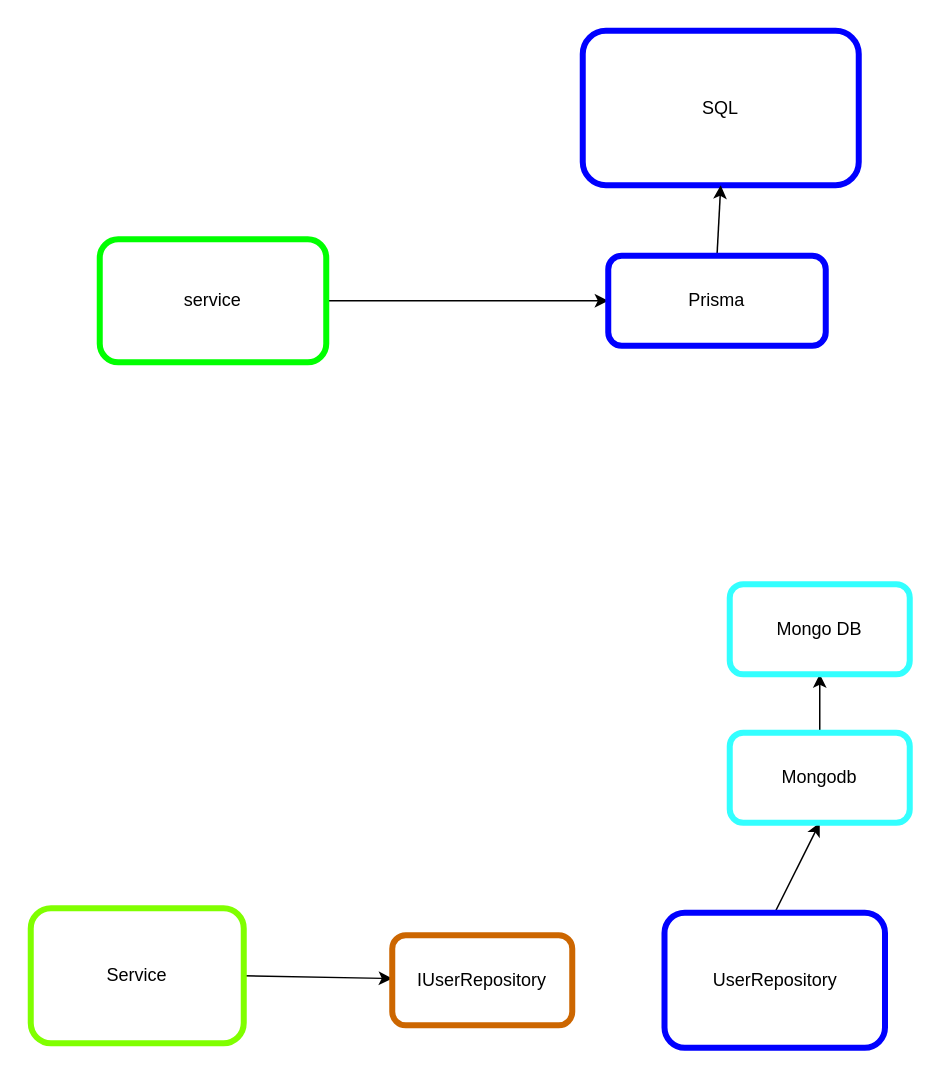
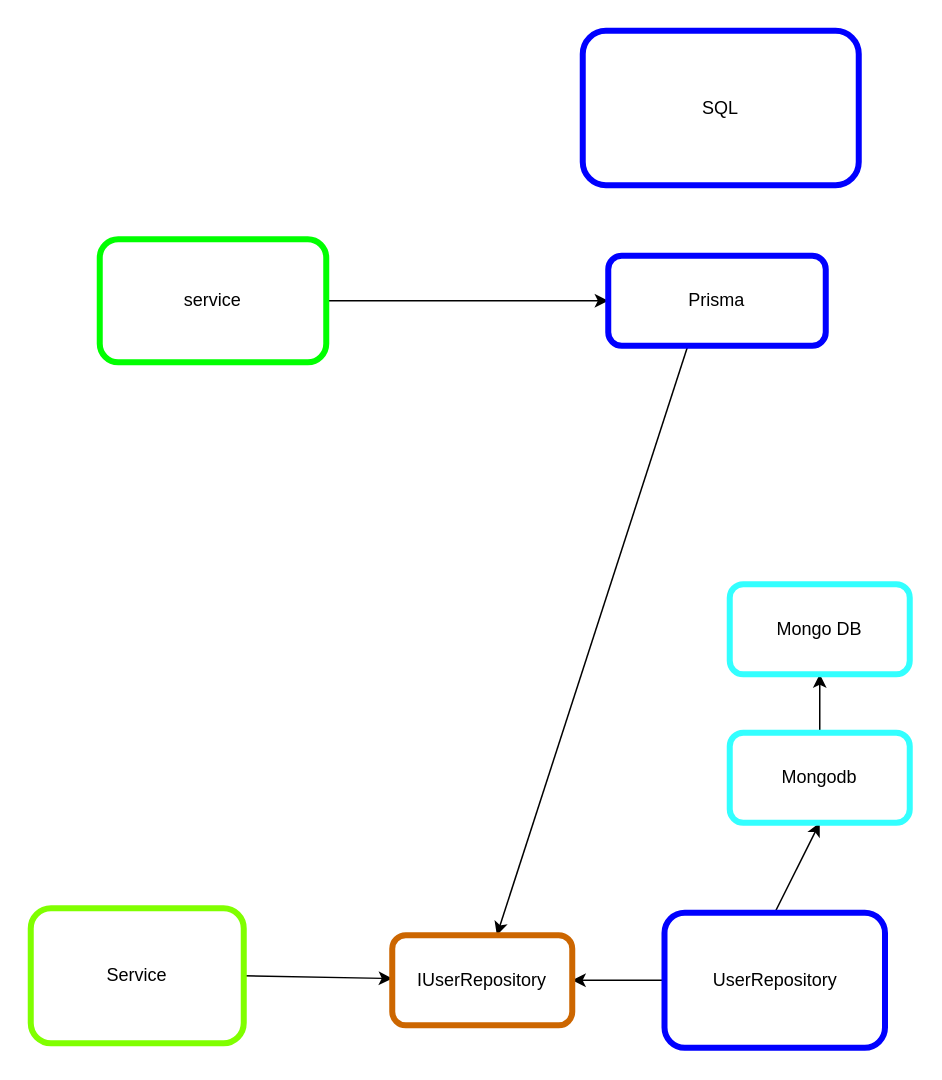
(719, 225) -> (594, 637)
none -> (622, 980)
